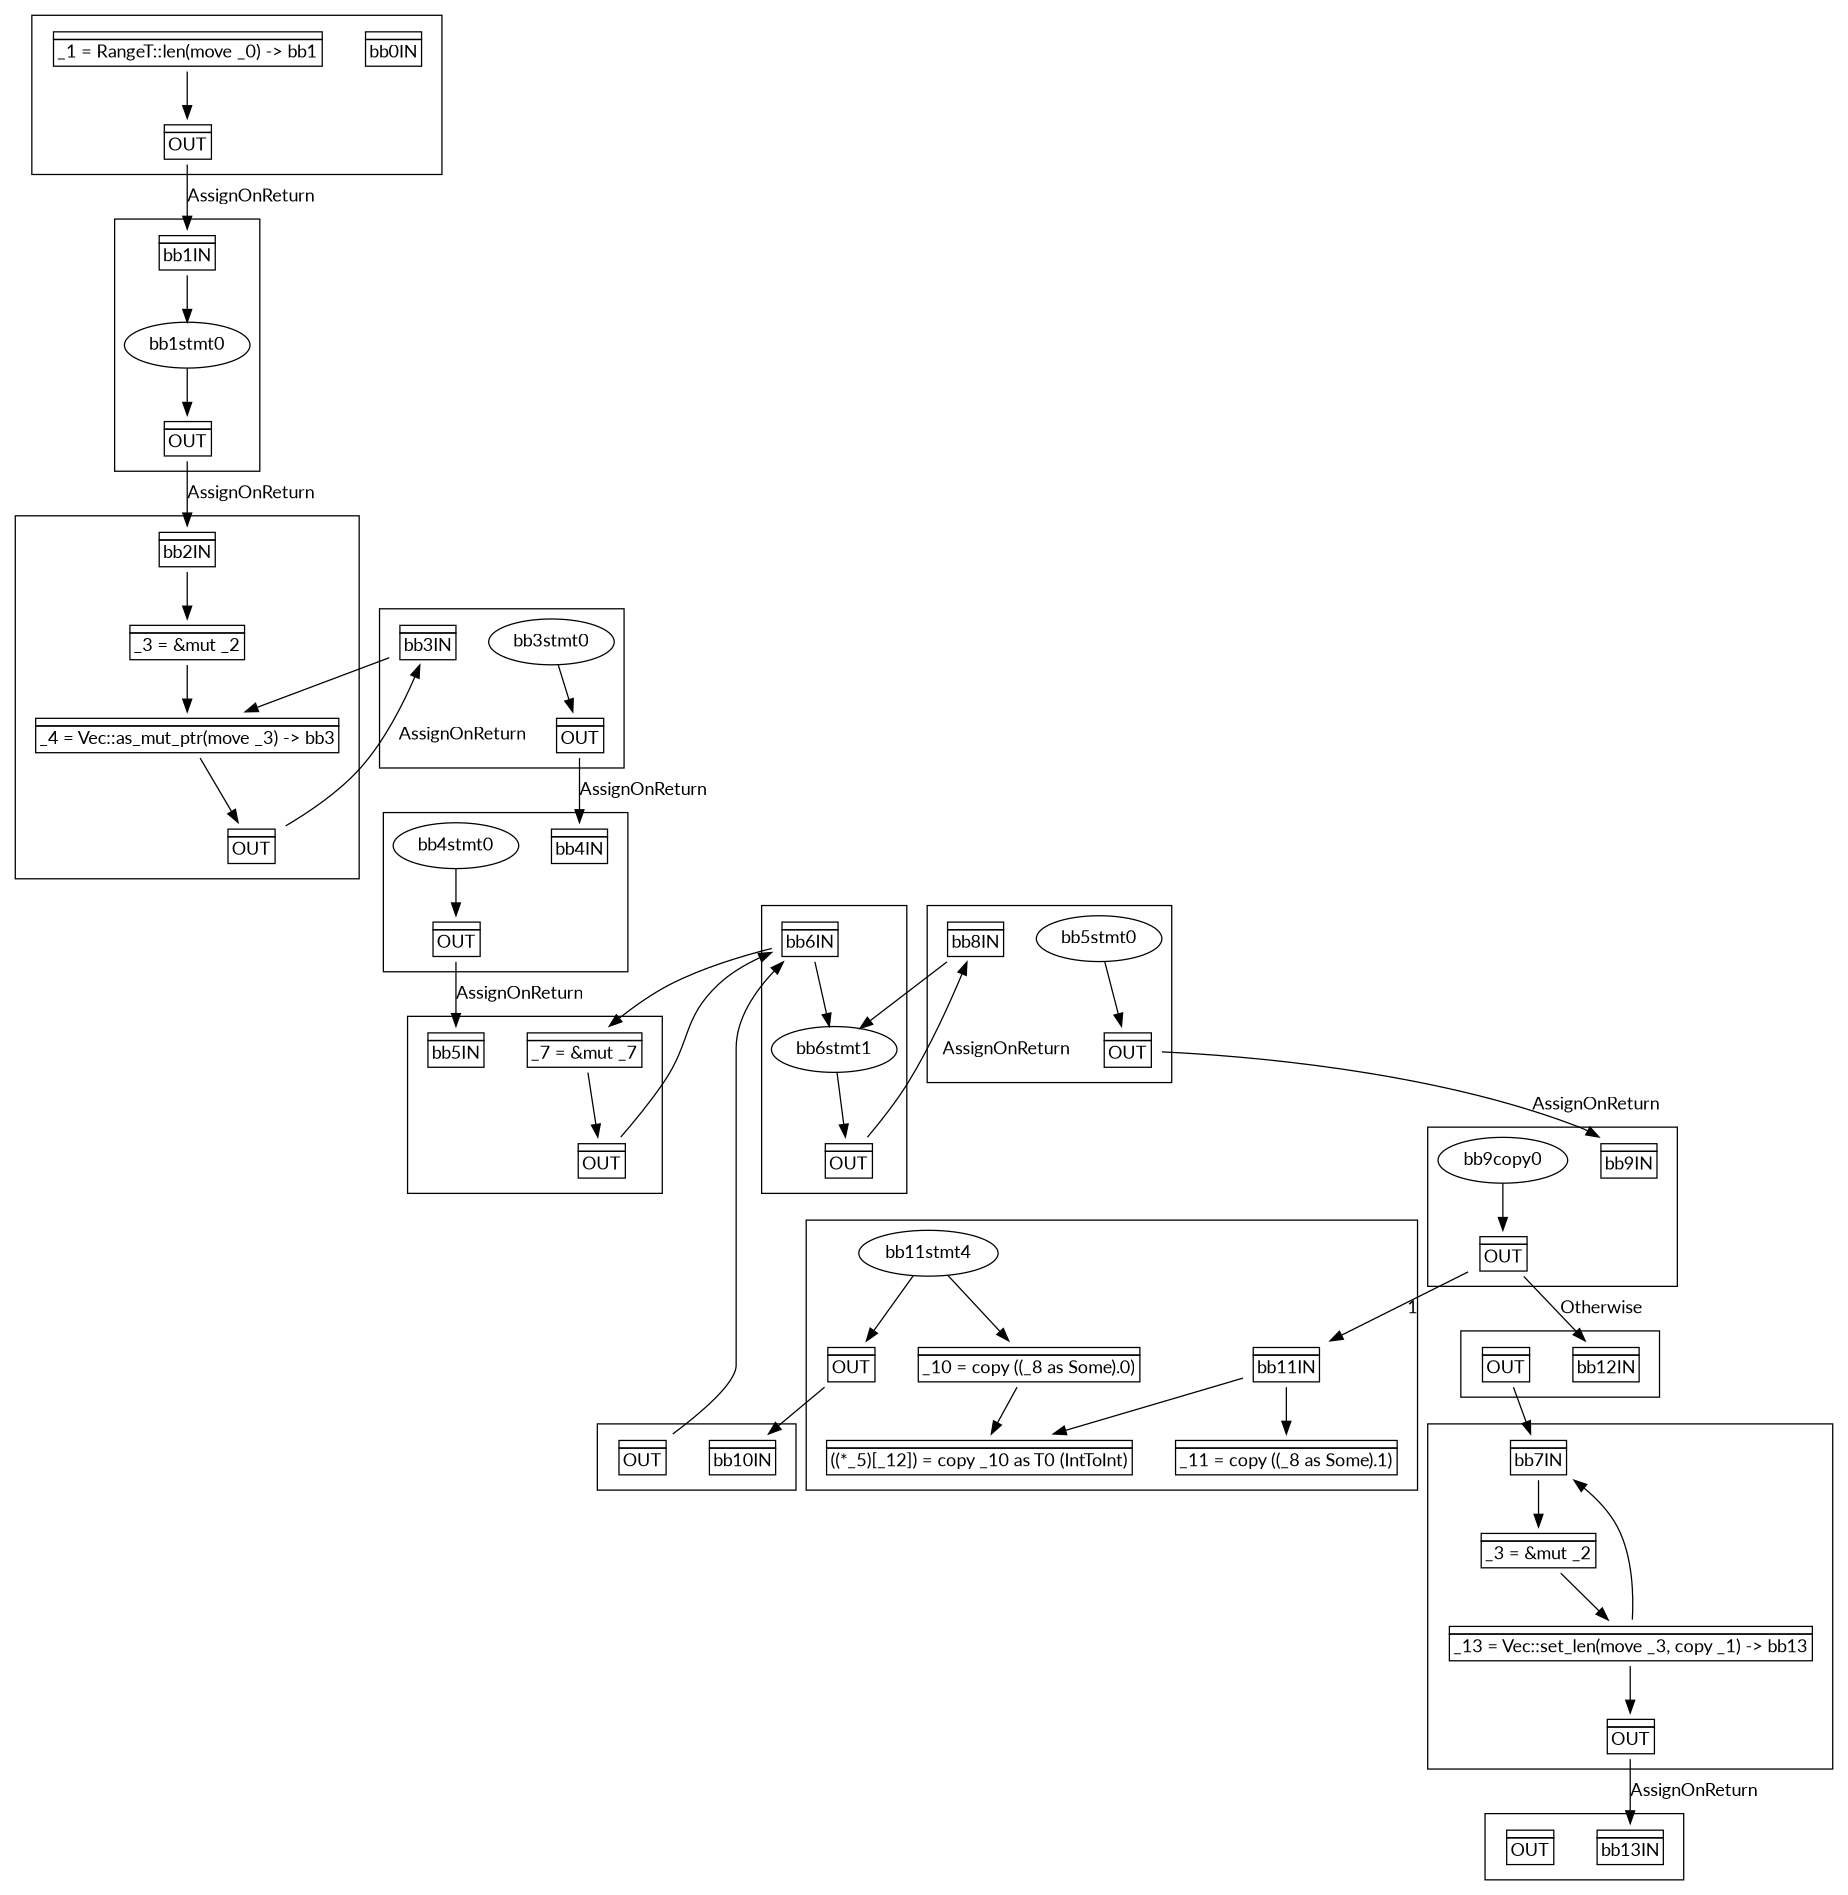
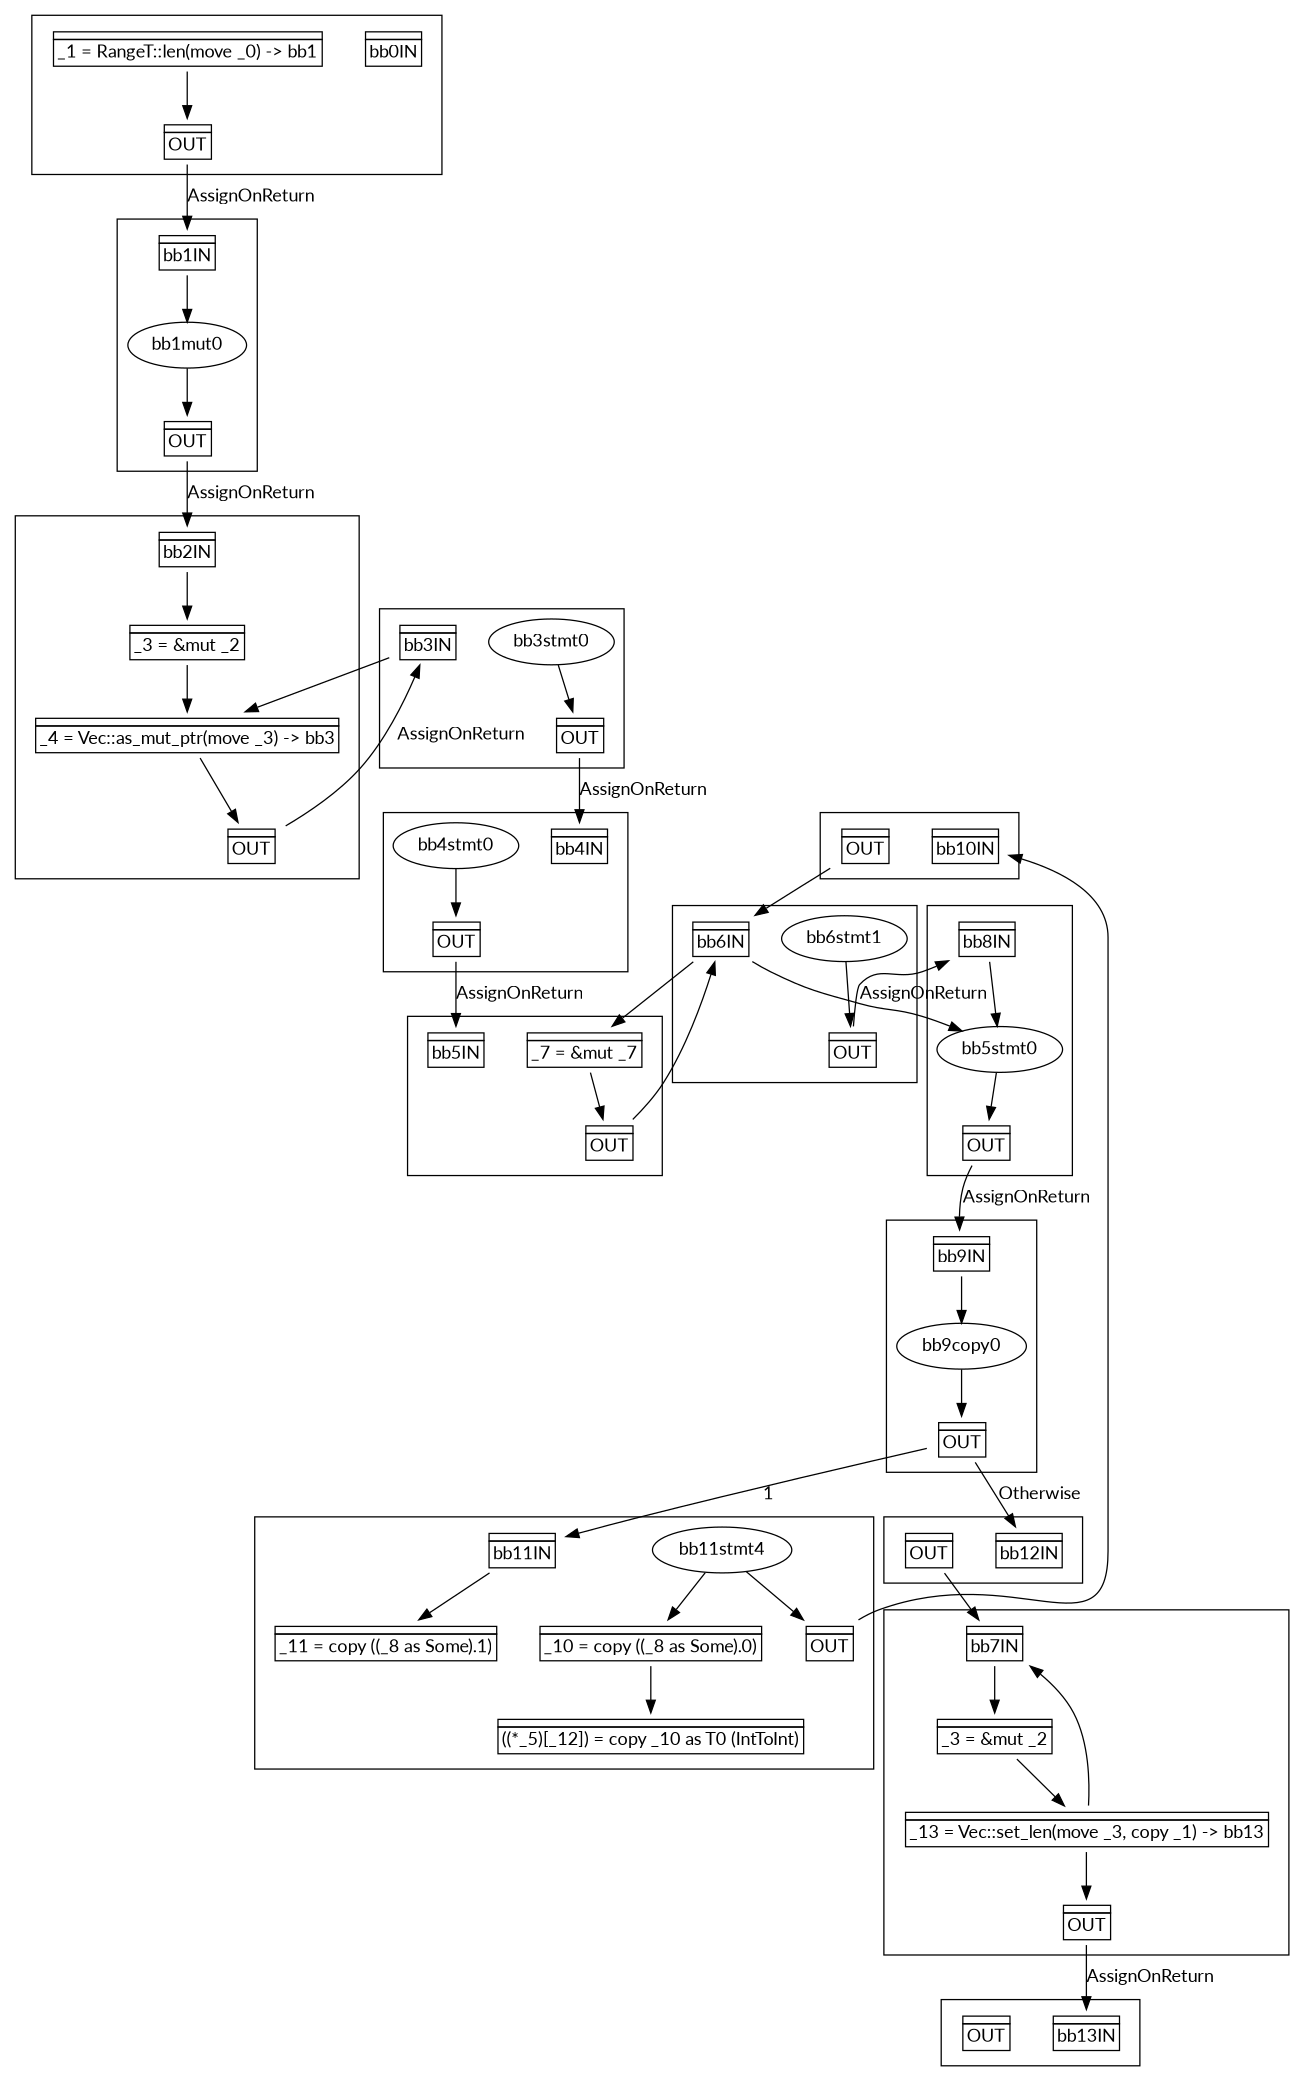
(187, 345) -> (187, 345)
(916, 985) -> (993, 988)
(821, 988) -> (839, 998)
none -> (962, 1293)
(1154, 1404) -> none
